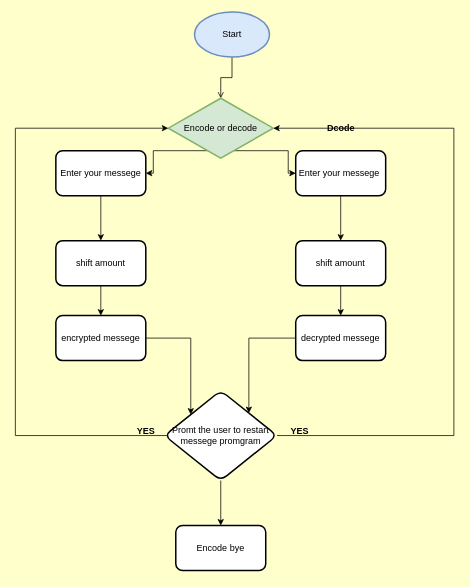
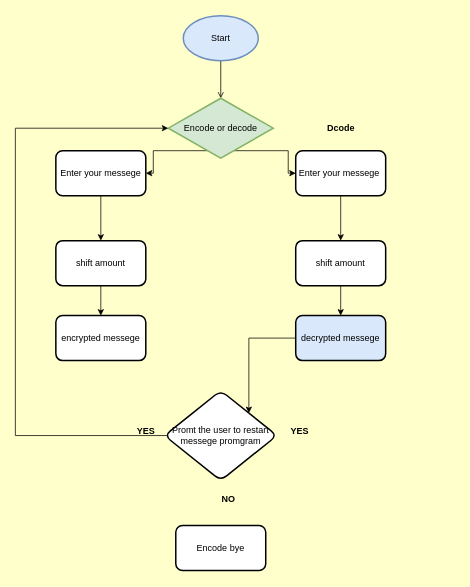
(232, 34) -> (221, 38)
(341, 338) -> (341, 338)
(191, 372) -> none
(366, 435) -> none
none -> (228, 499)
(221, 500) -> none
